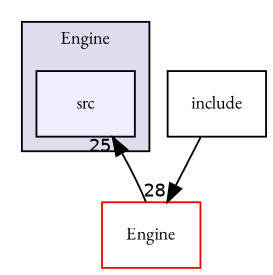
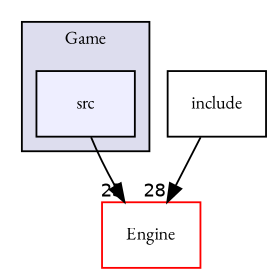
(86, 39) -> (86, 39)
(135, 177) -> (103, 163)
